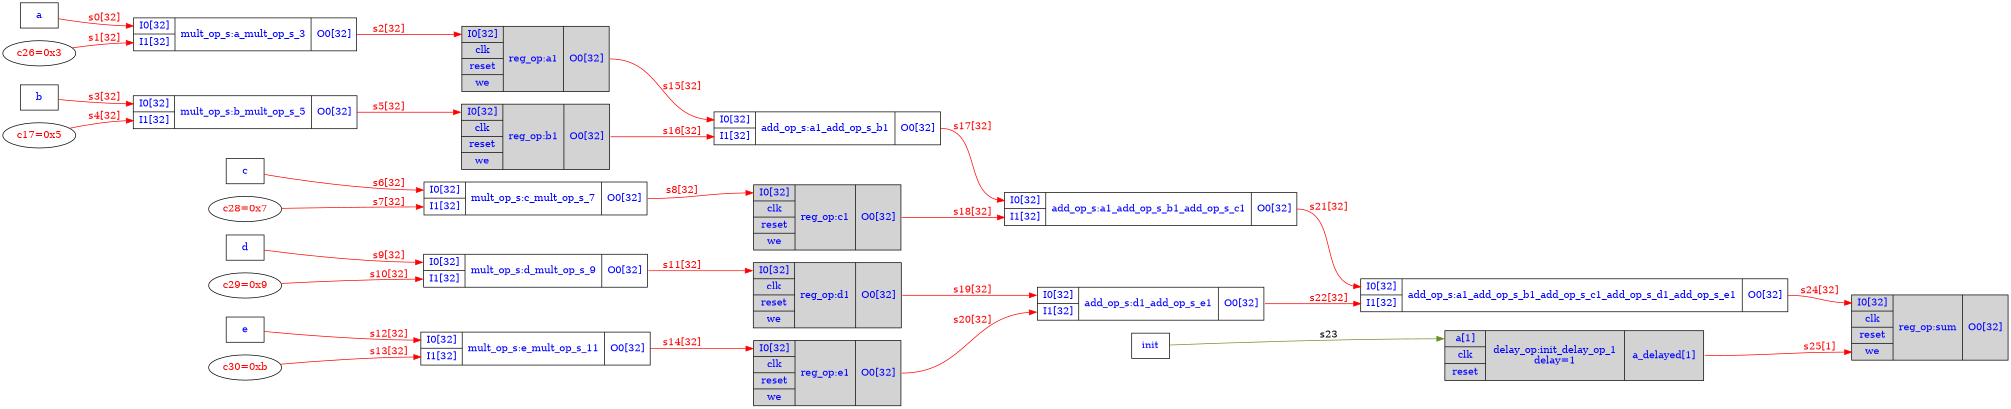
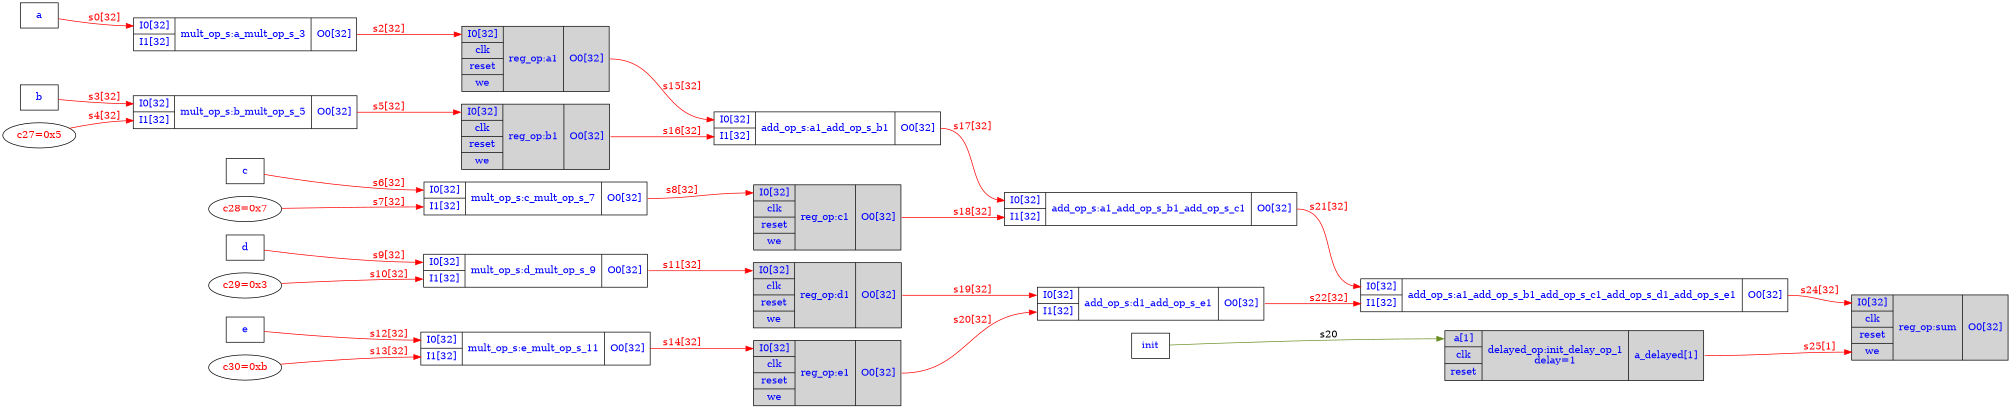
(39, 53) -> none
(39, 135) -> (39, 135)
(245, 285) -> (245, 285)
(1329, 335) -> (1329, 335)
(1555, 350) -> (1555, 350)
